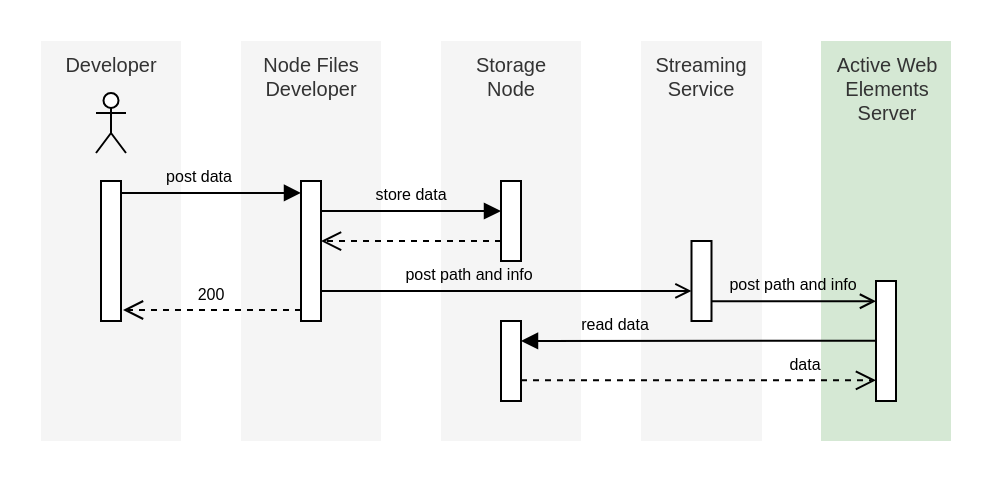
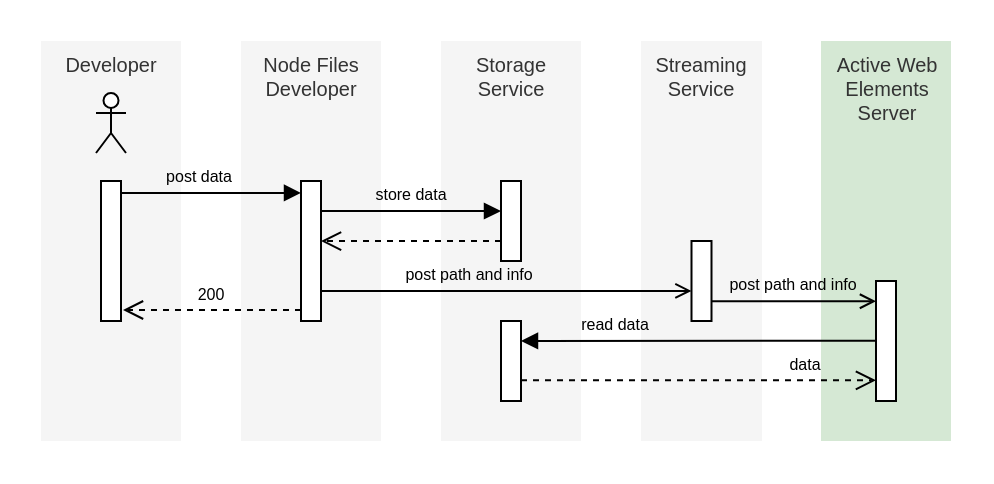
(512, 79) -> (512, 79)
